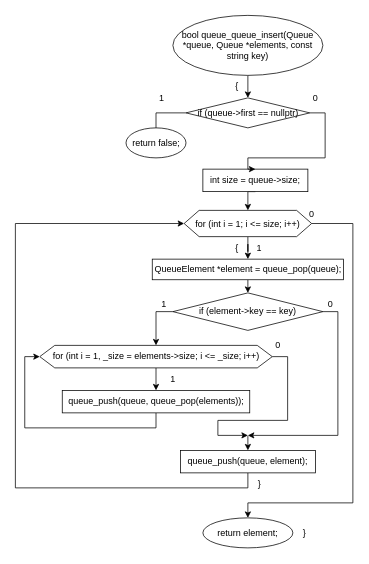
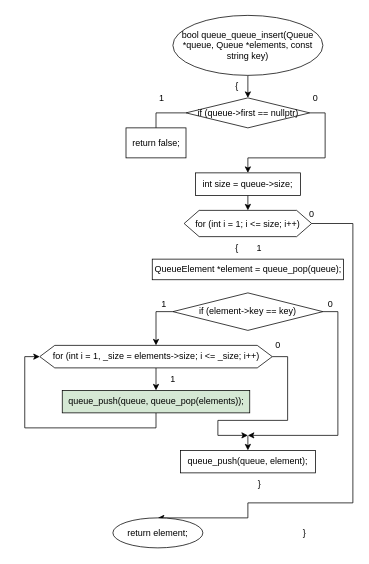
(156, 143) -> (156, 143)
(255, 180) -> (248, 184)
(248, 248) -> none
(15, 276) -> none
(248, 286) -> none
(156, 402) -> (156, 402)
(248, 533) -> (158, 533)
